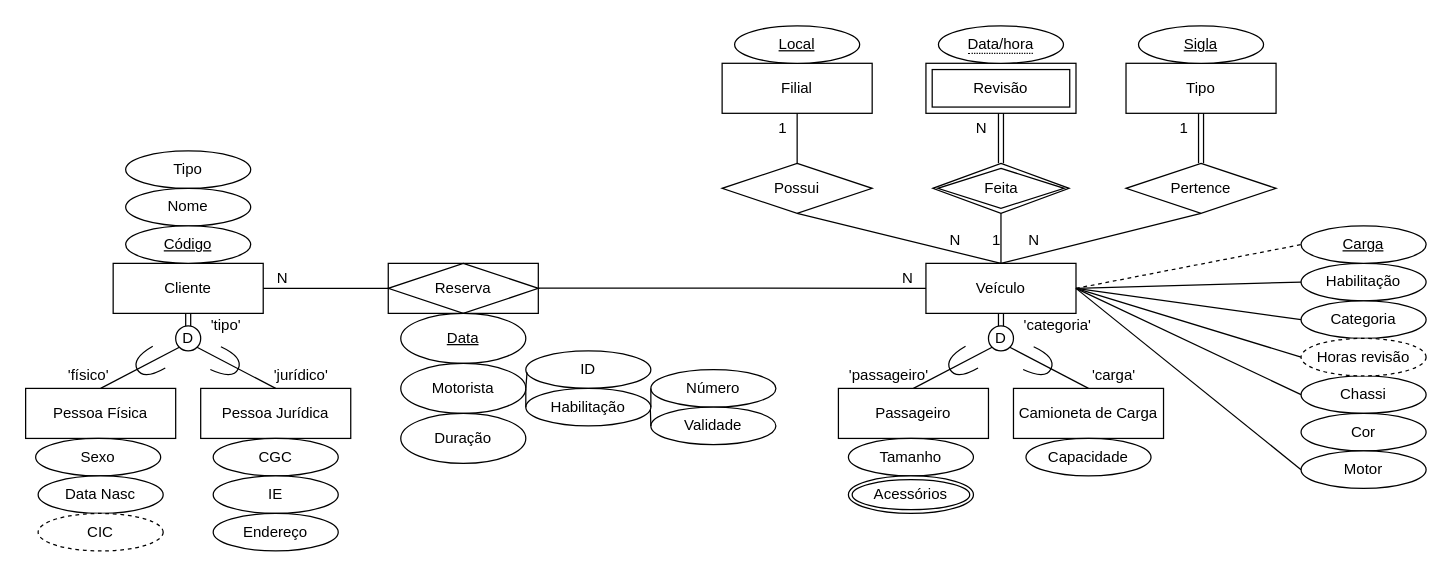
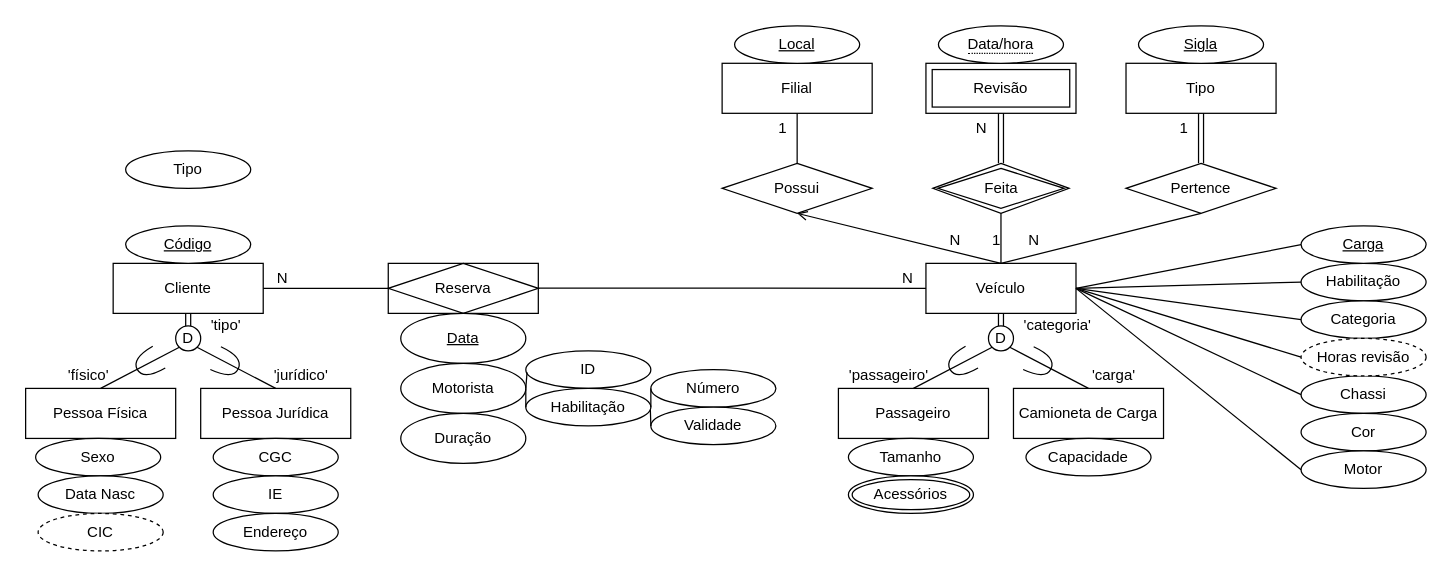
(188, 207) -> none
(802, 214) -> (803, 215)
(1194, 265) -> (1194, 265)
